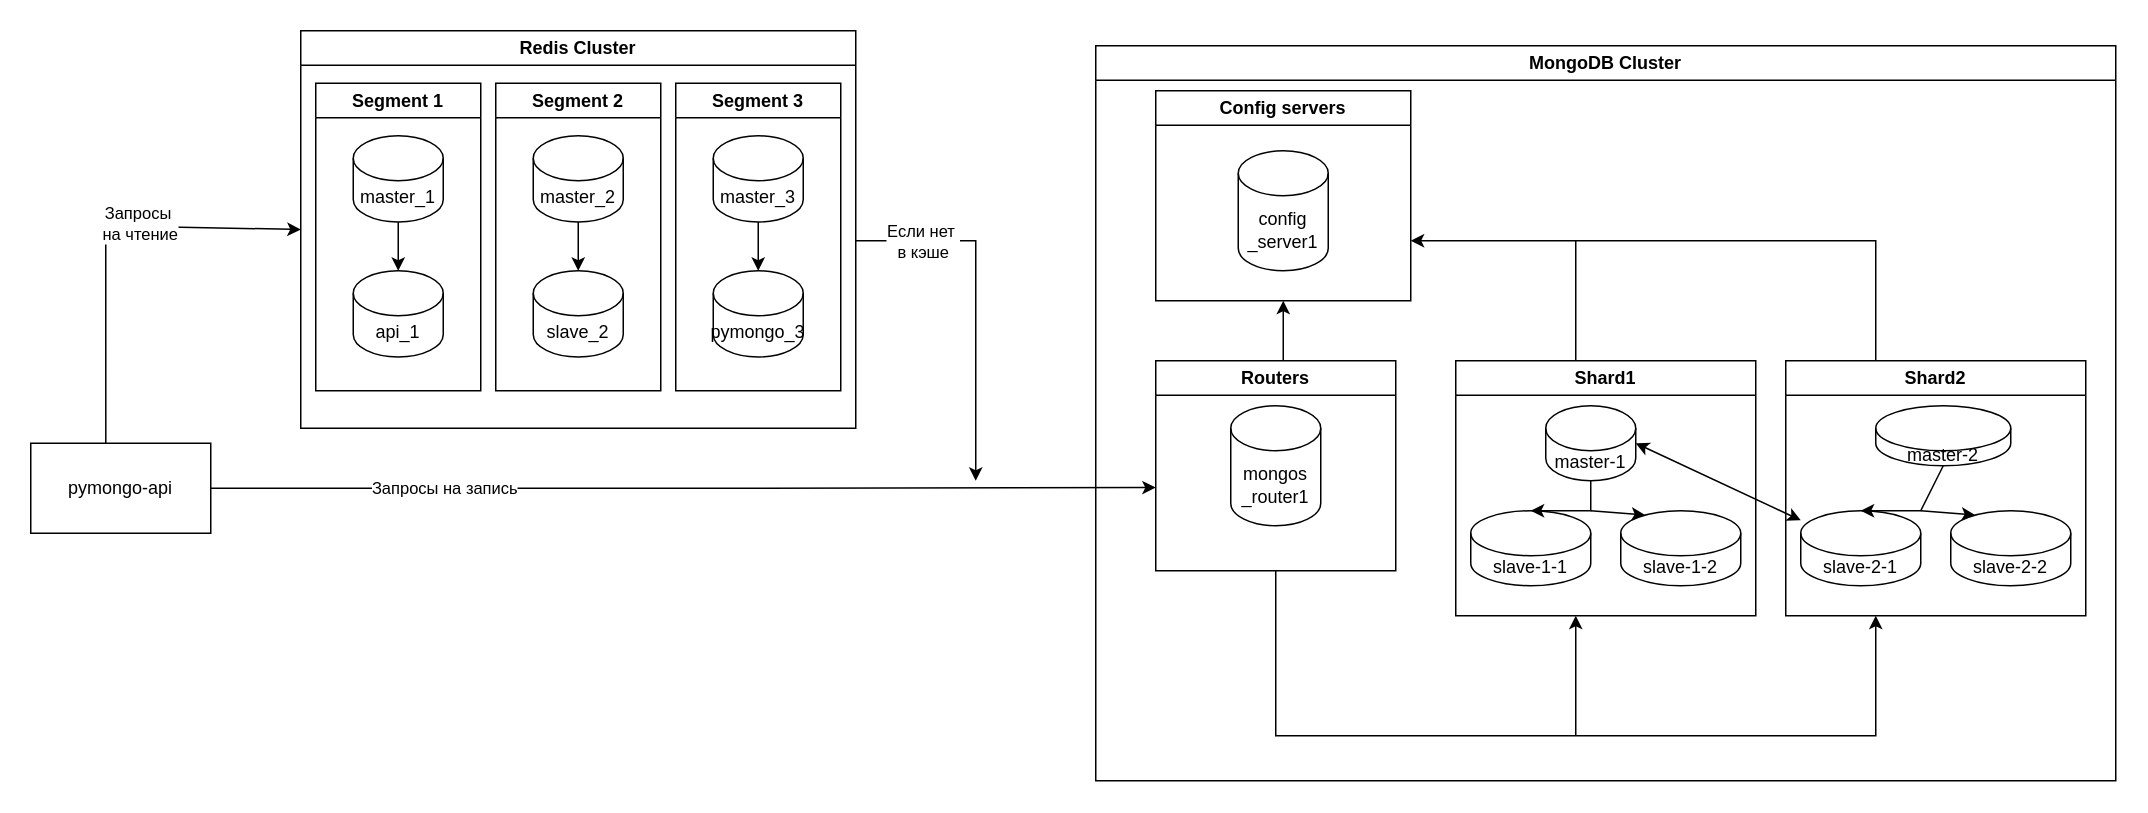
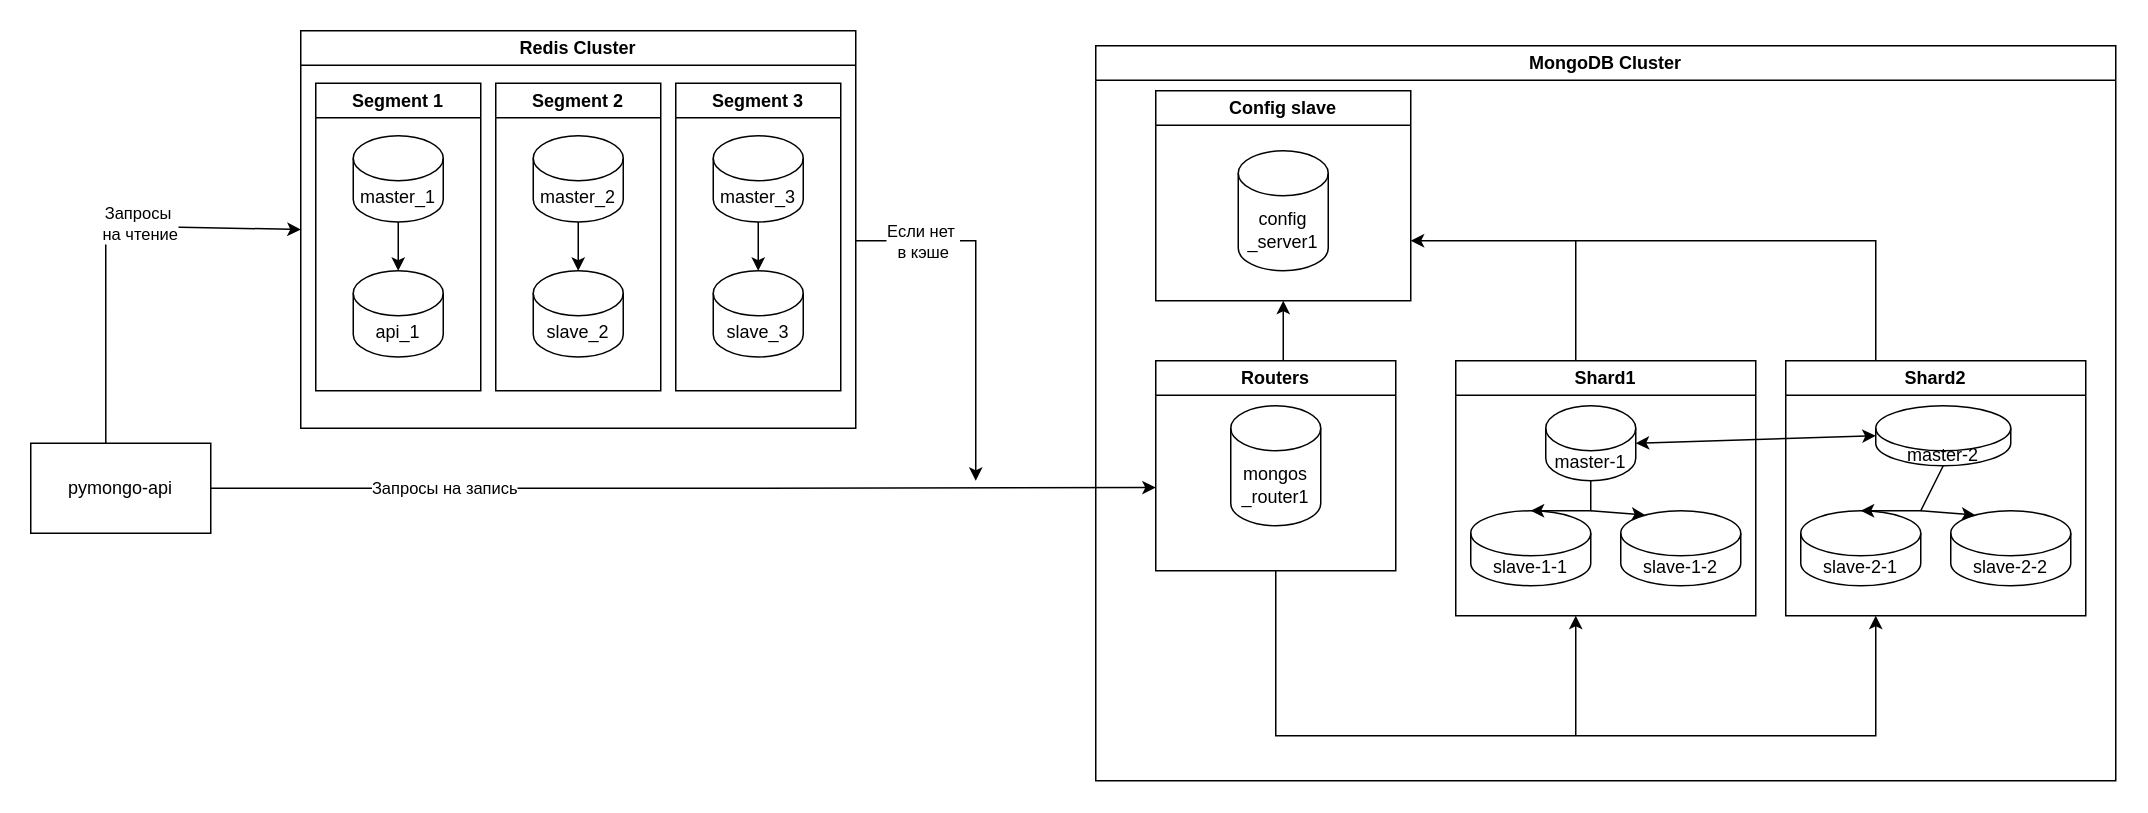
(1283, 109) -> (1283, 109)
(758, 332) -> (758, 332)
(1718, 482) -> (1757, 439)
